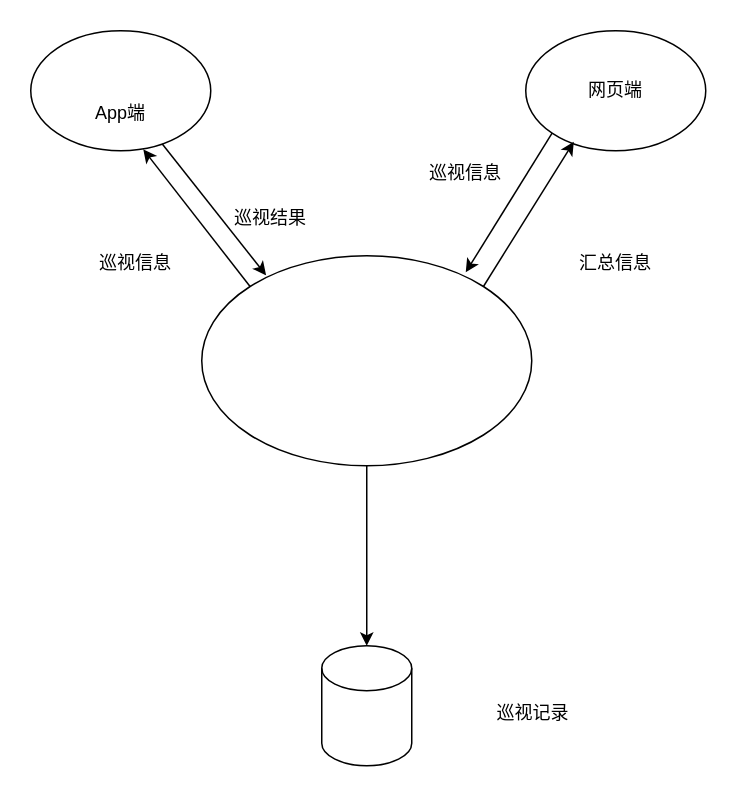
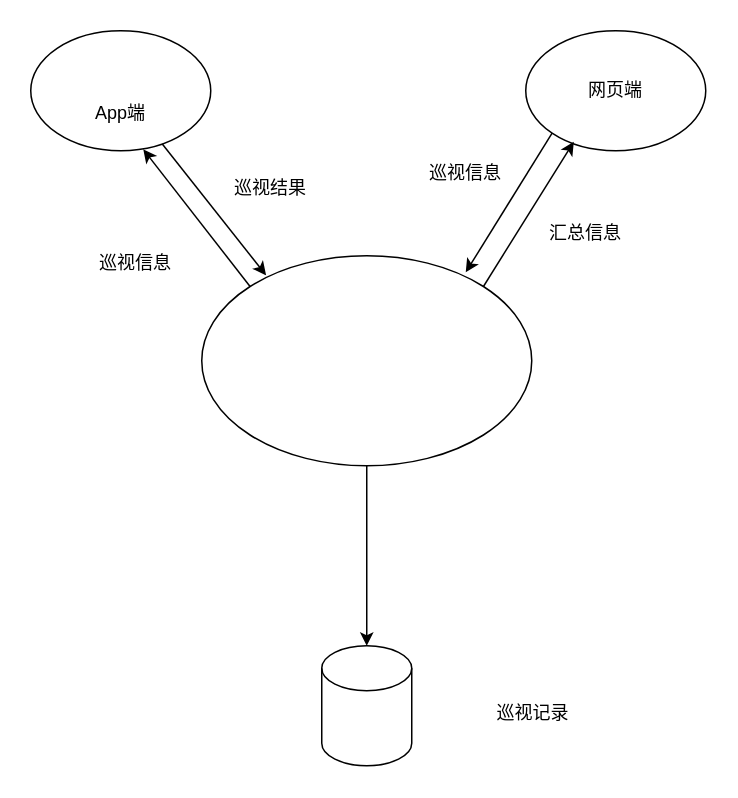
(271, 218) -> (271, 188)
(616, 263) -> (586, 233)
